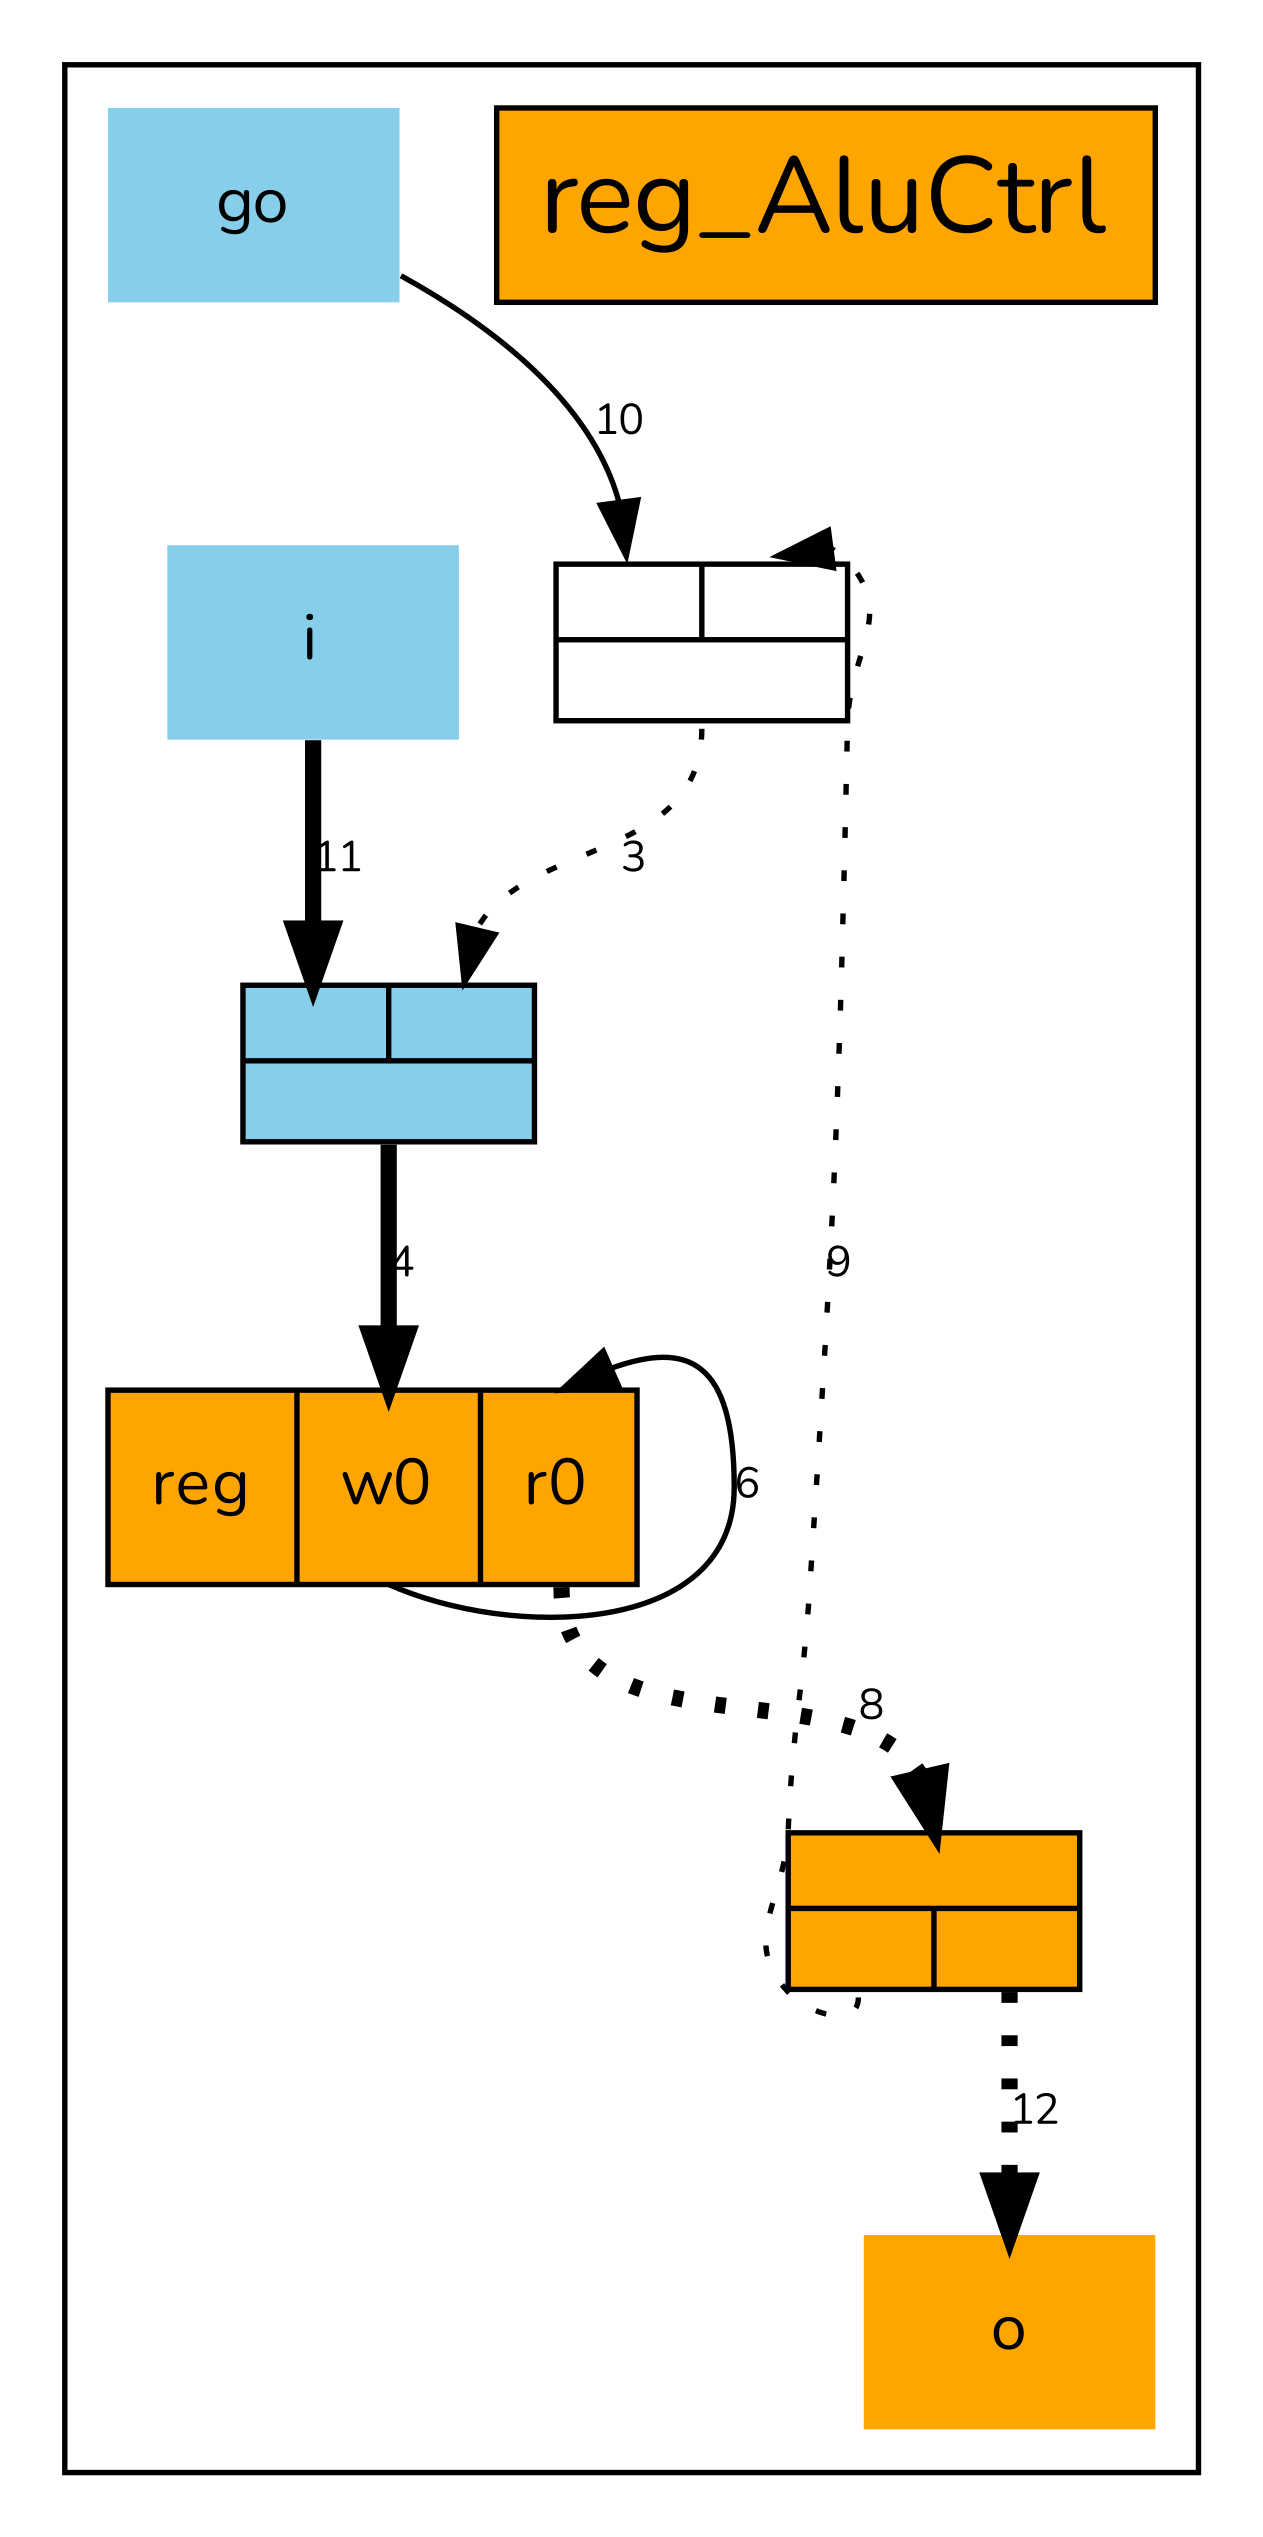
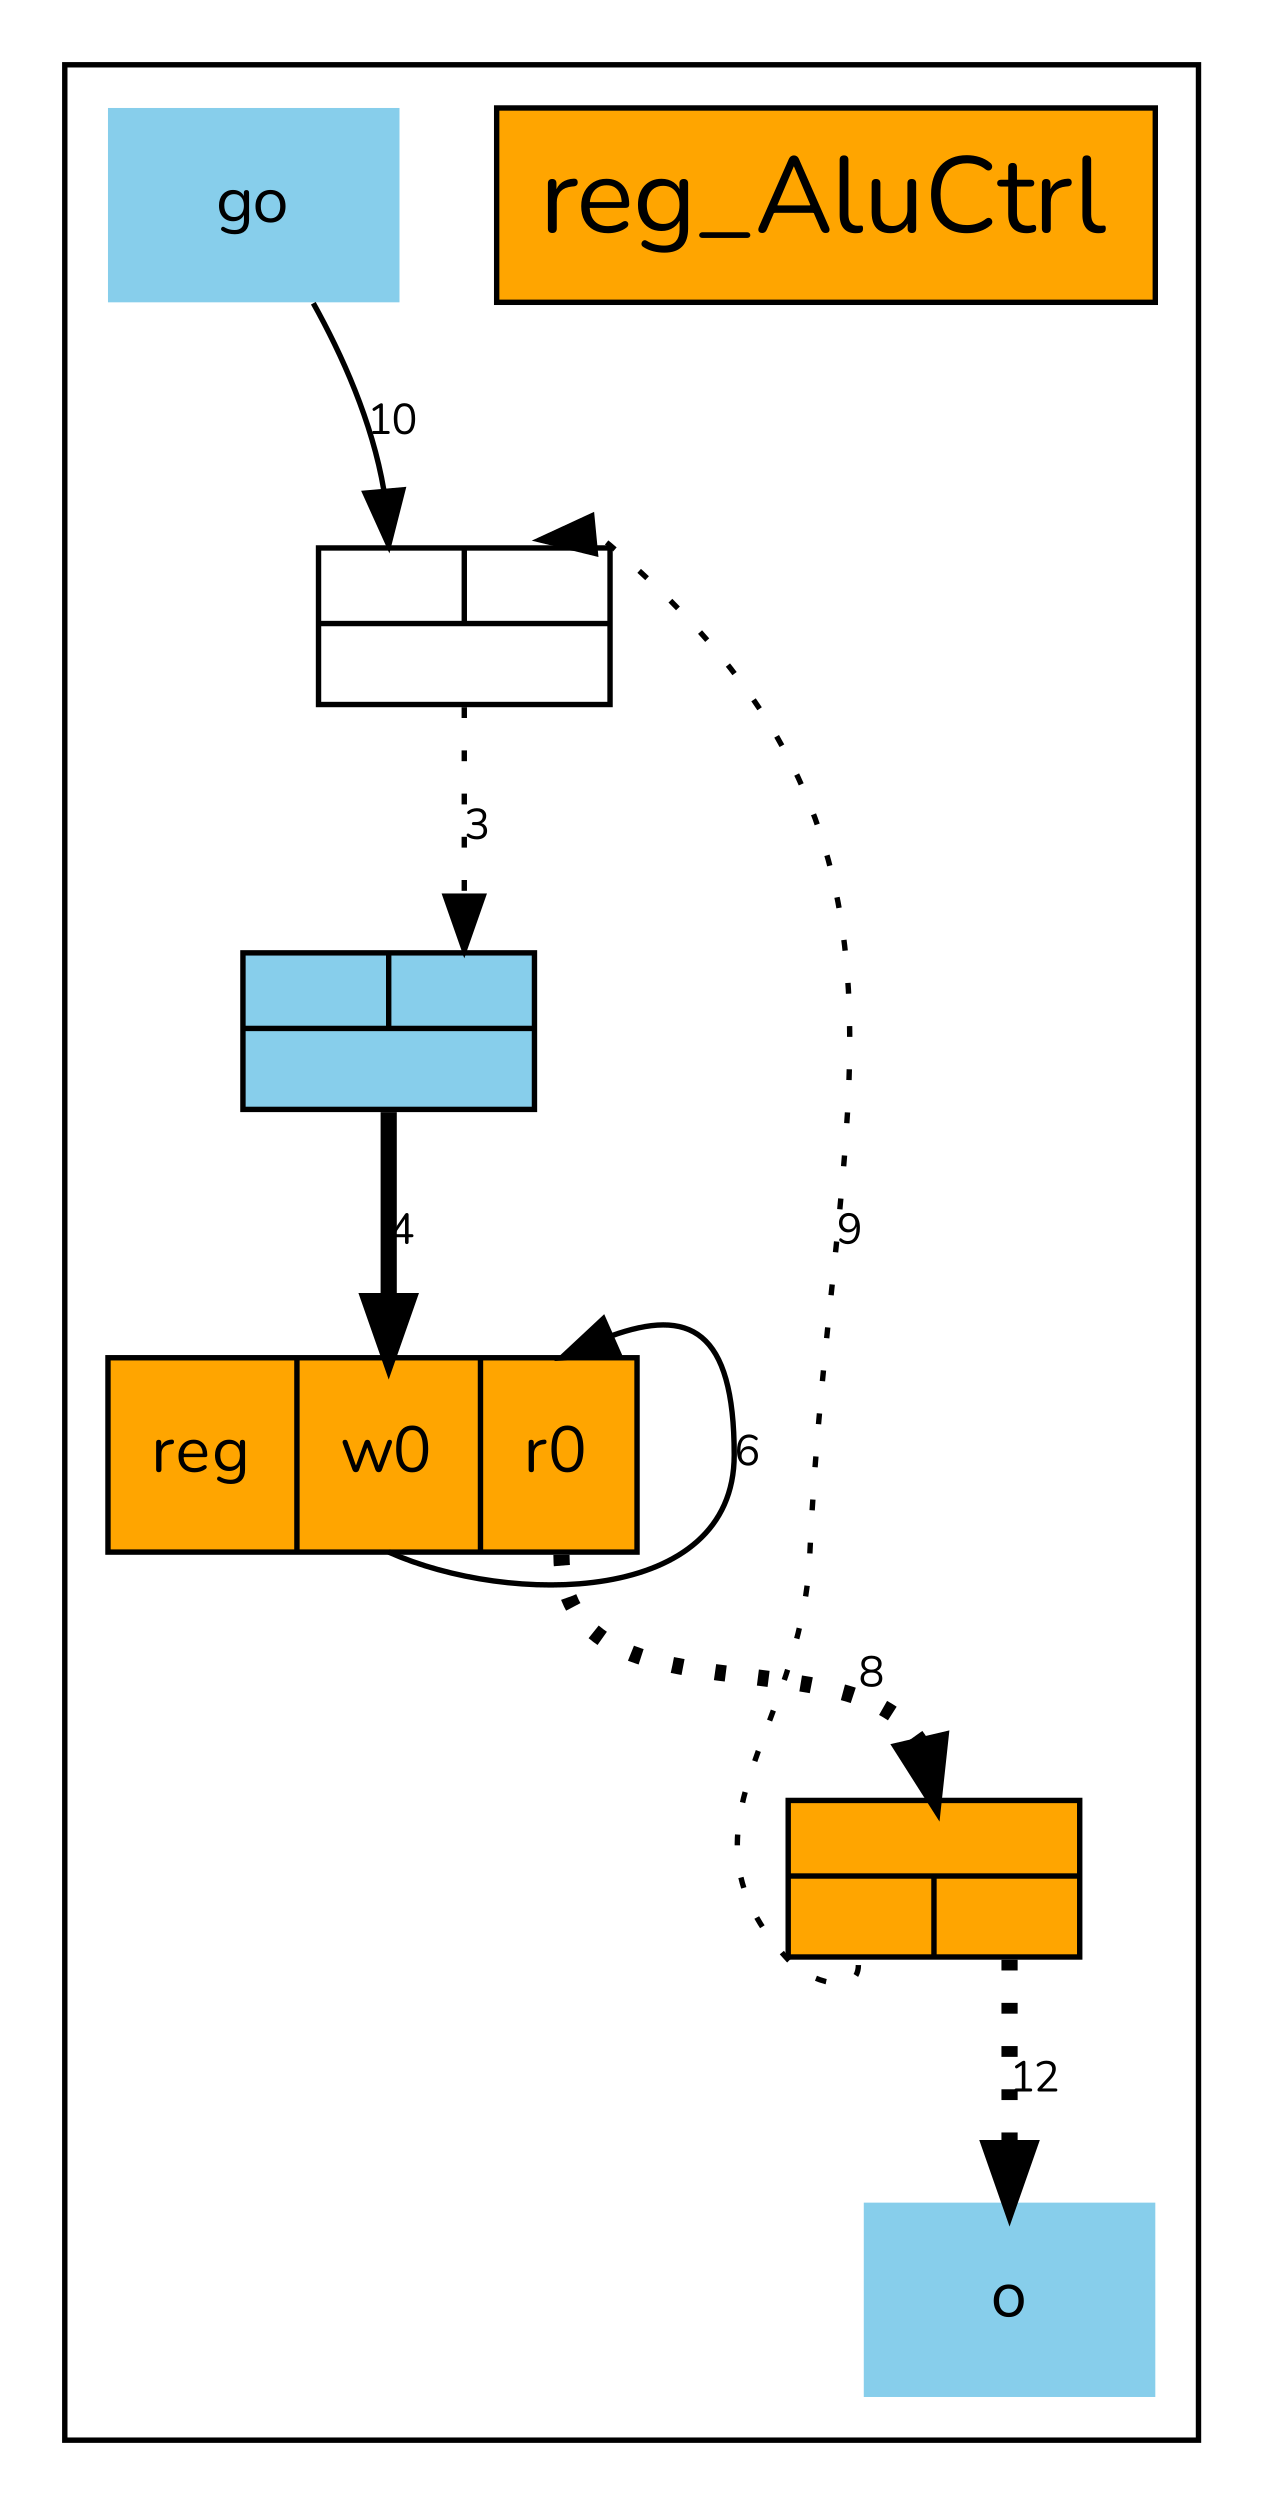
(313, 642) -> none
(1010, 2332) -> (1010, 2300)
